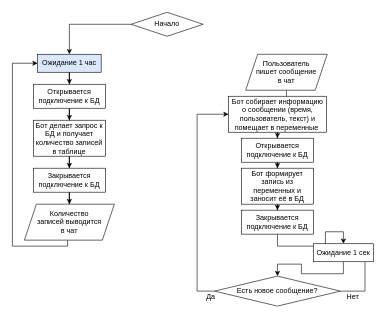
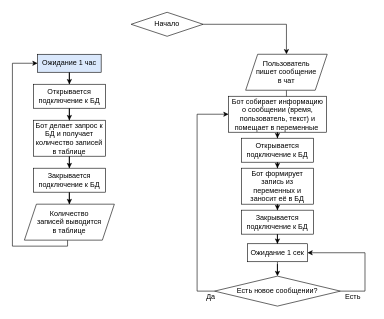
(69, 36) -> none
none -> (287, 36)
(69, 222) -> (69, 222)
(344, 253) -> (278, 253)
(278, 291) -> (278, 291)
(353, 297) -> (353, 297)
